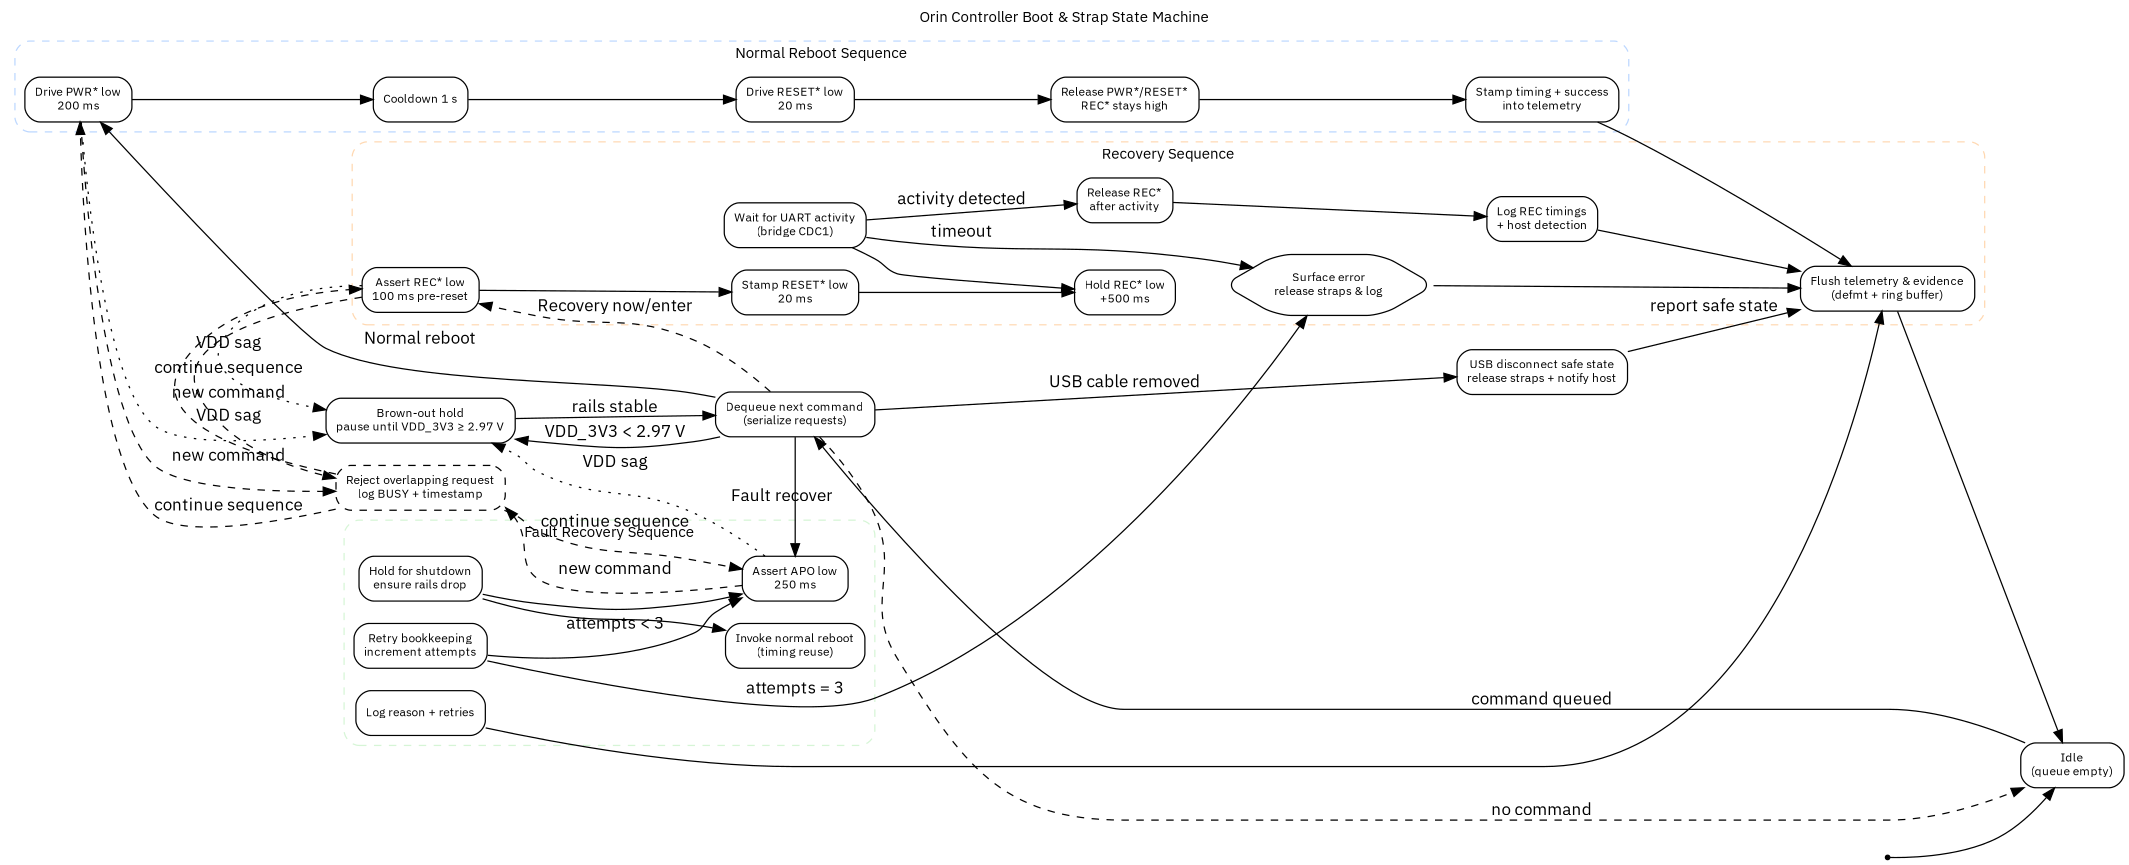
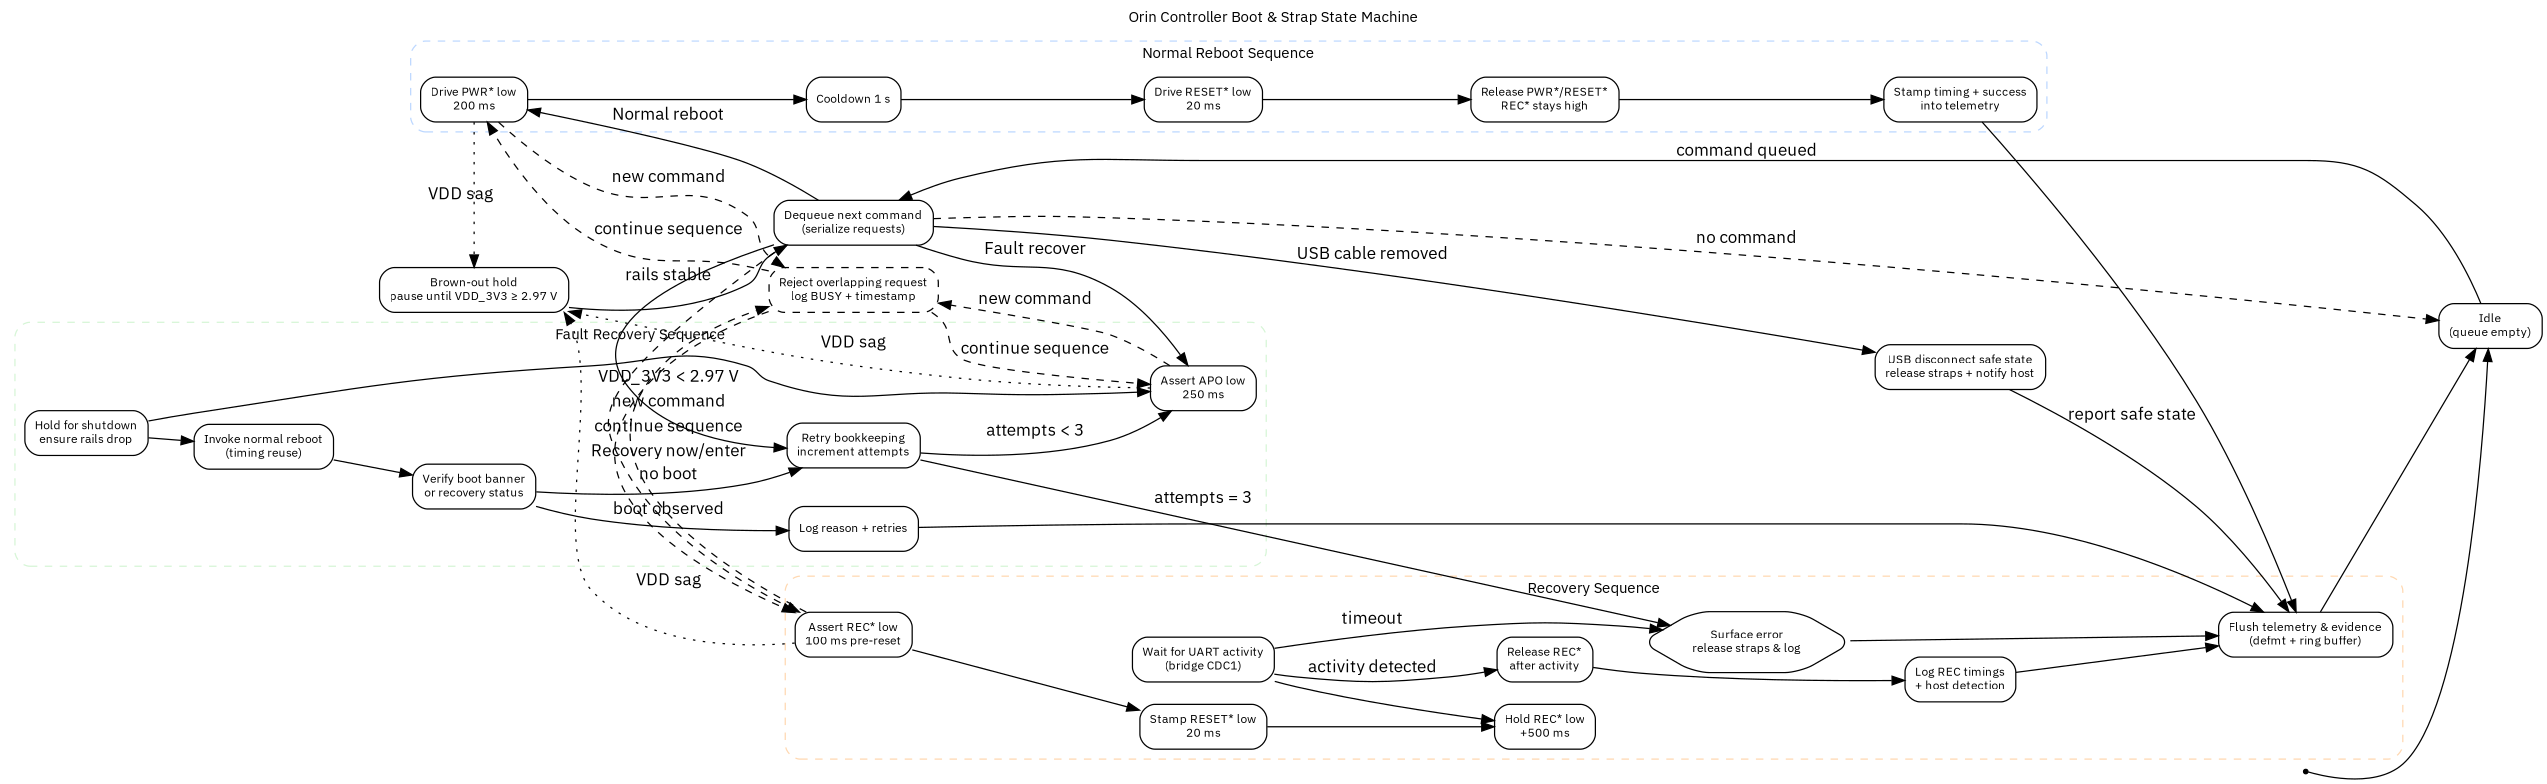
(624, 447) -> (617, 353)
none -> (474, 487)
